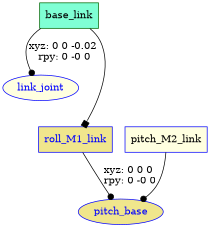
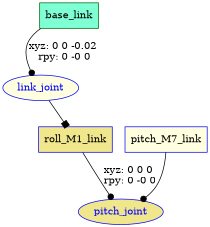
(104, 74) -> (56, 111)
(75, 140) -> (75, 140)
(166, 140) -> (166, 140)
(121, 212) -> (121, 212)
